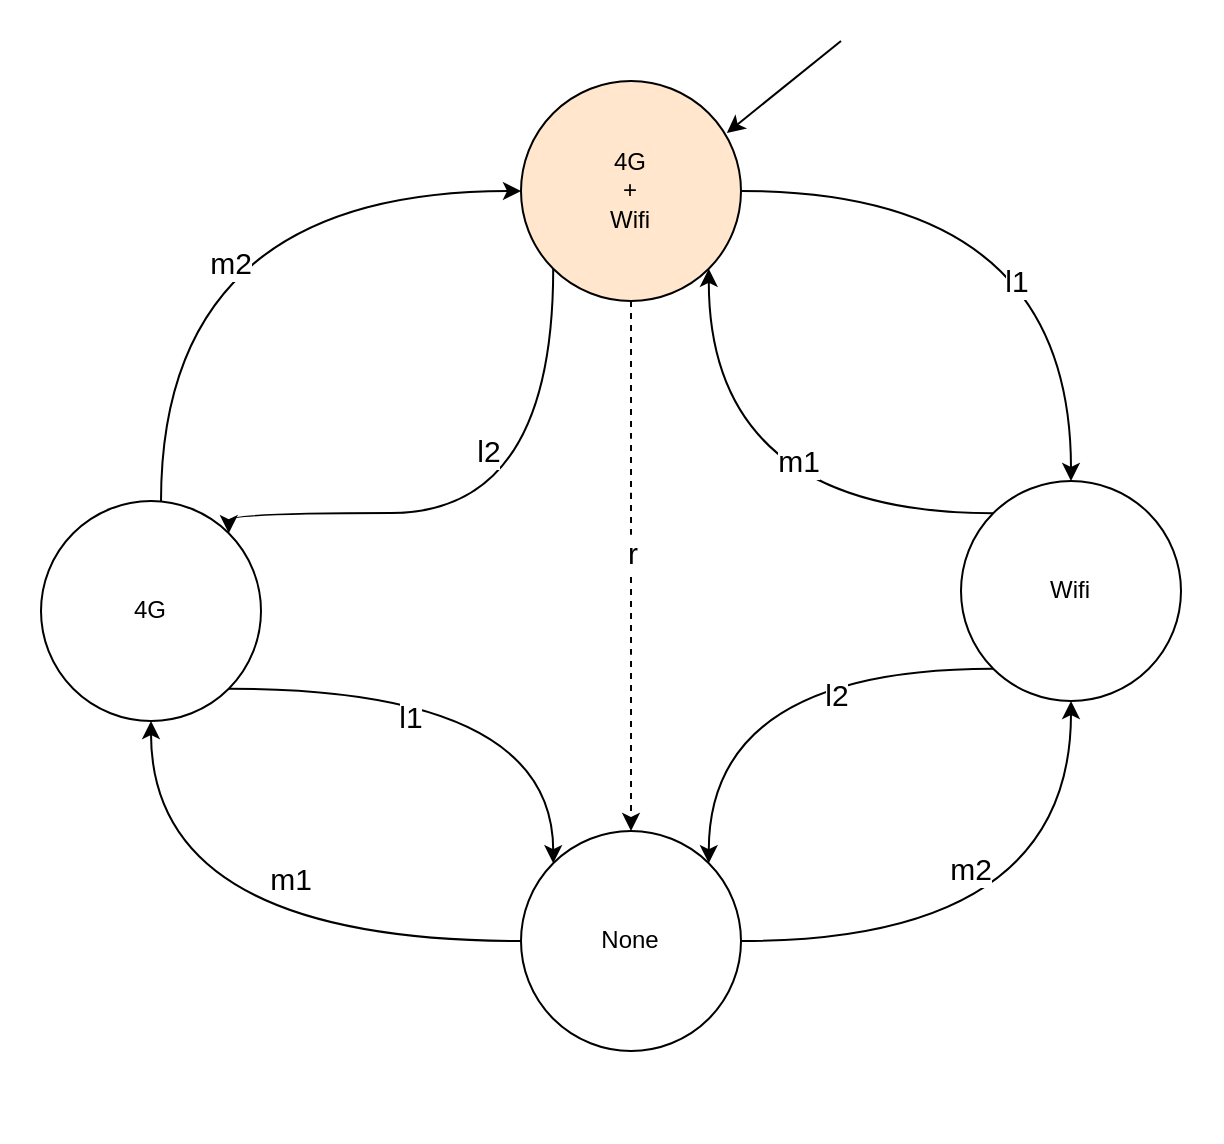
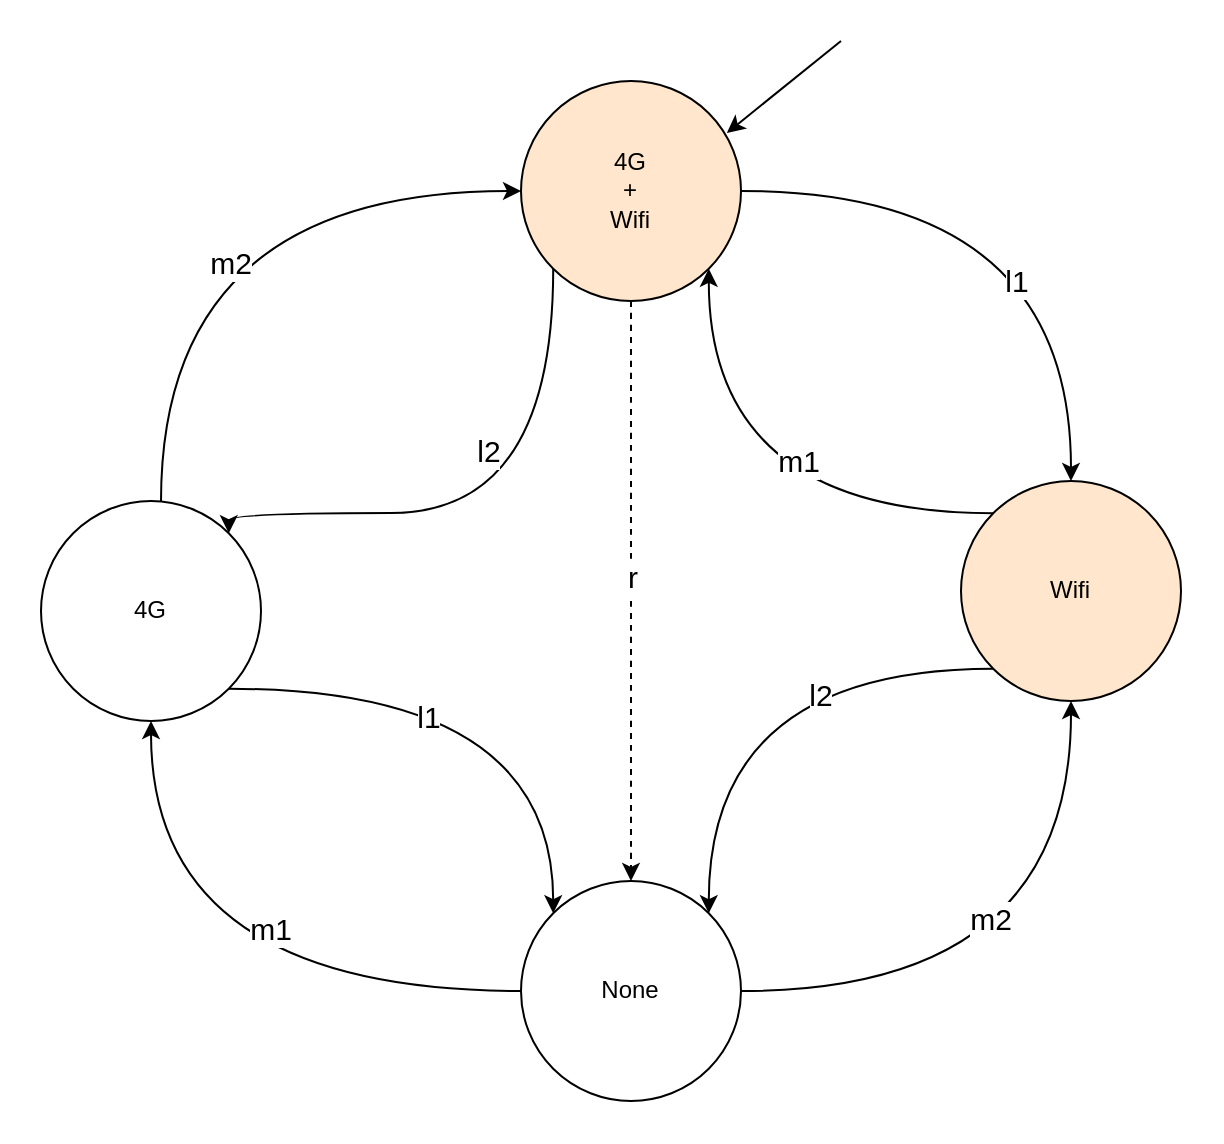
(1071, 591) -> (1071, 591)
(631, 941) -> (631, 991)
